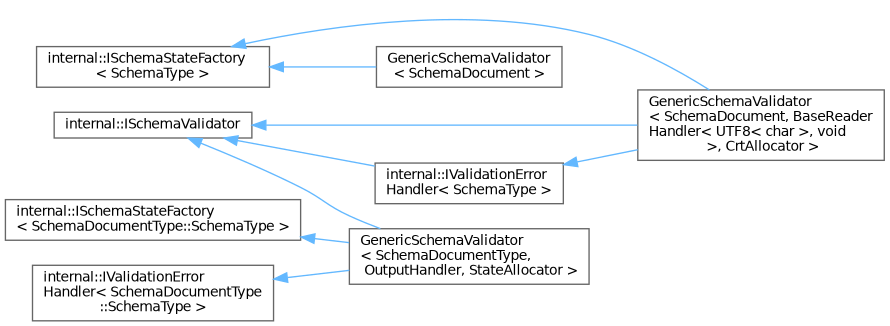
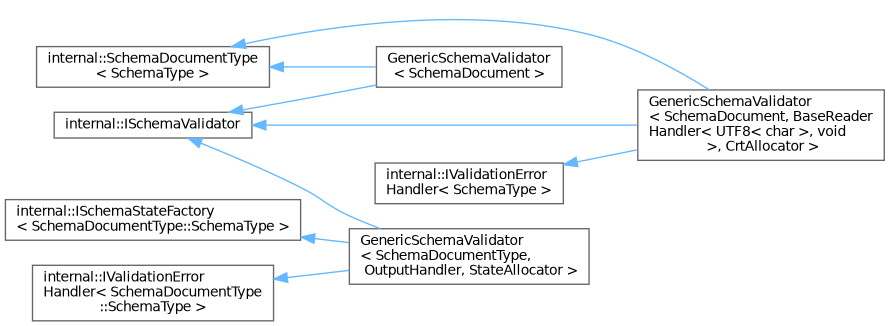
(153, 67) -> (153, 67)
(306, 153) -> (310, 98)
